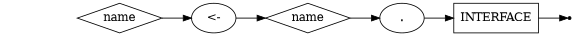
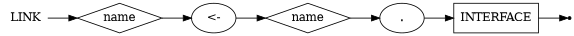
none -> (25, 18)
